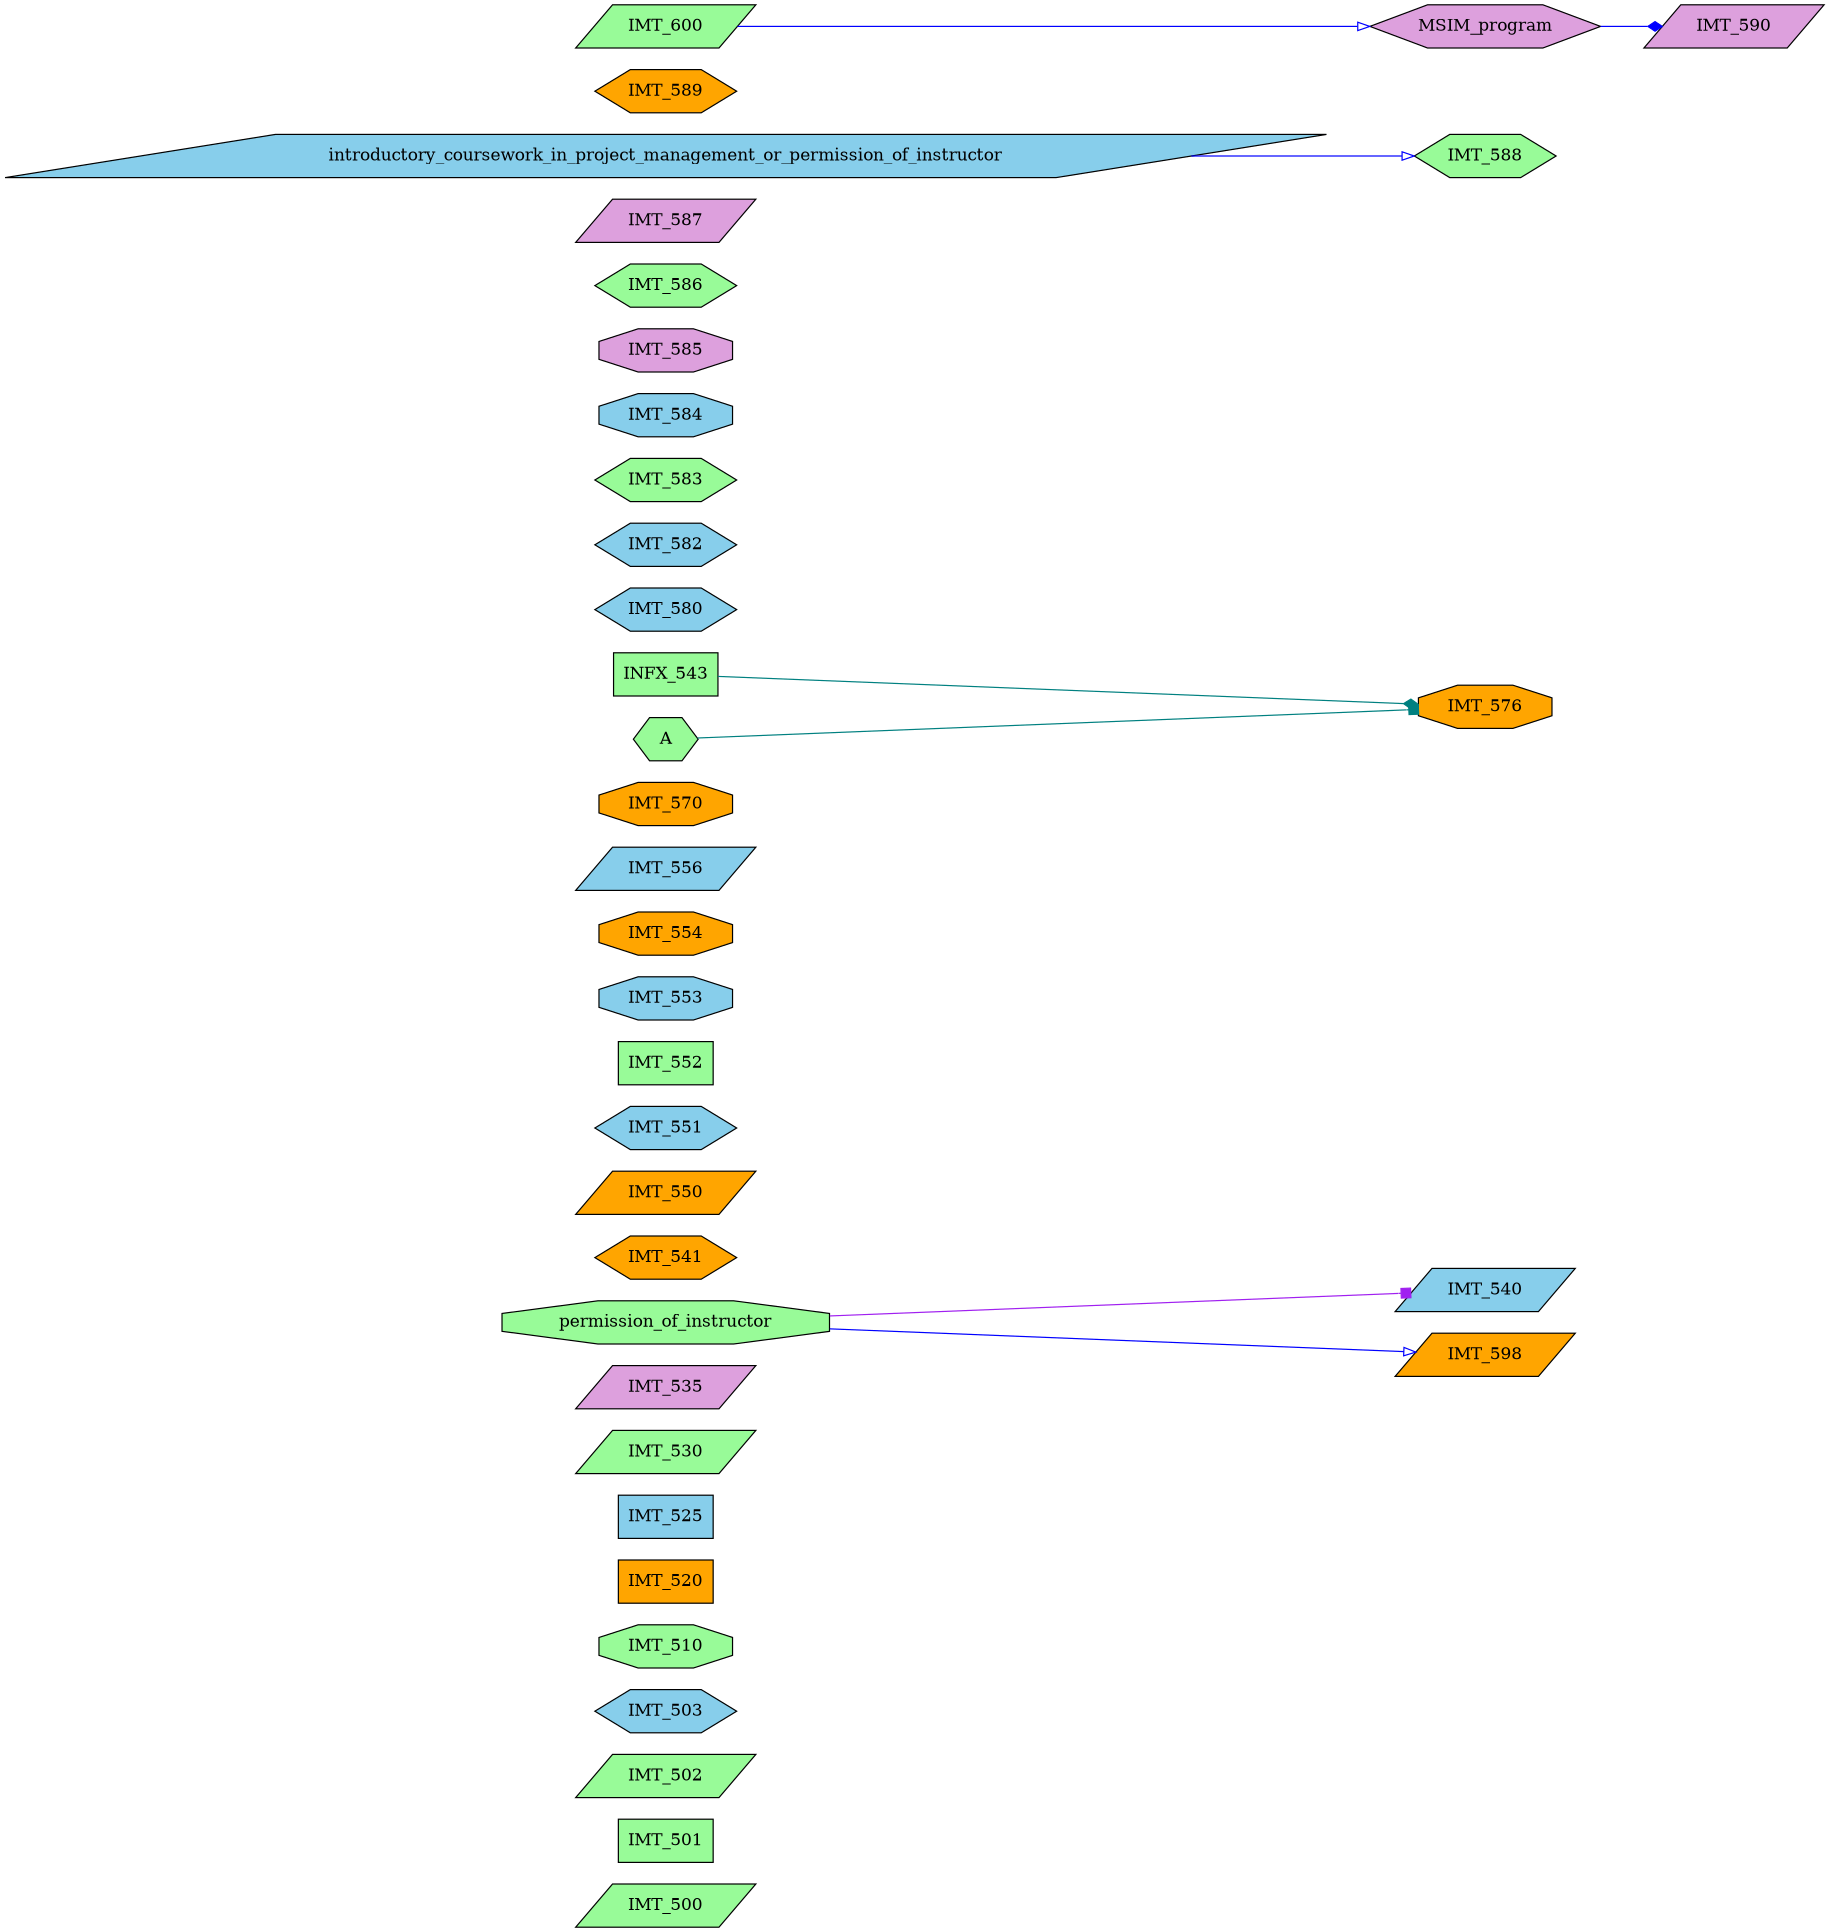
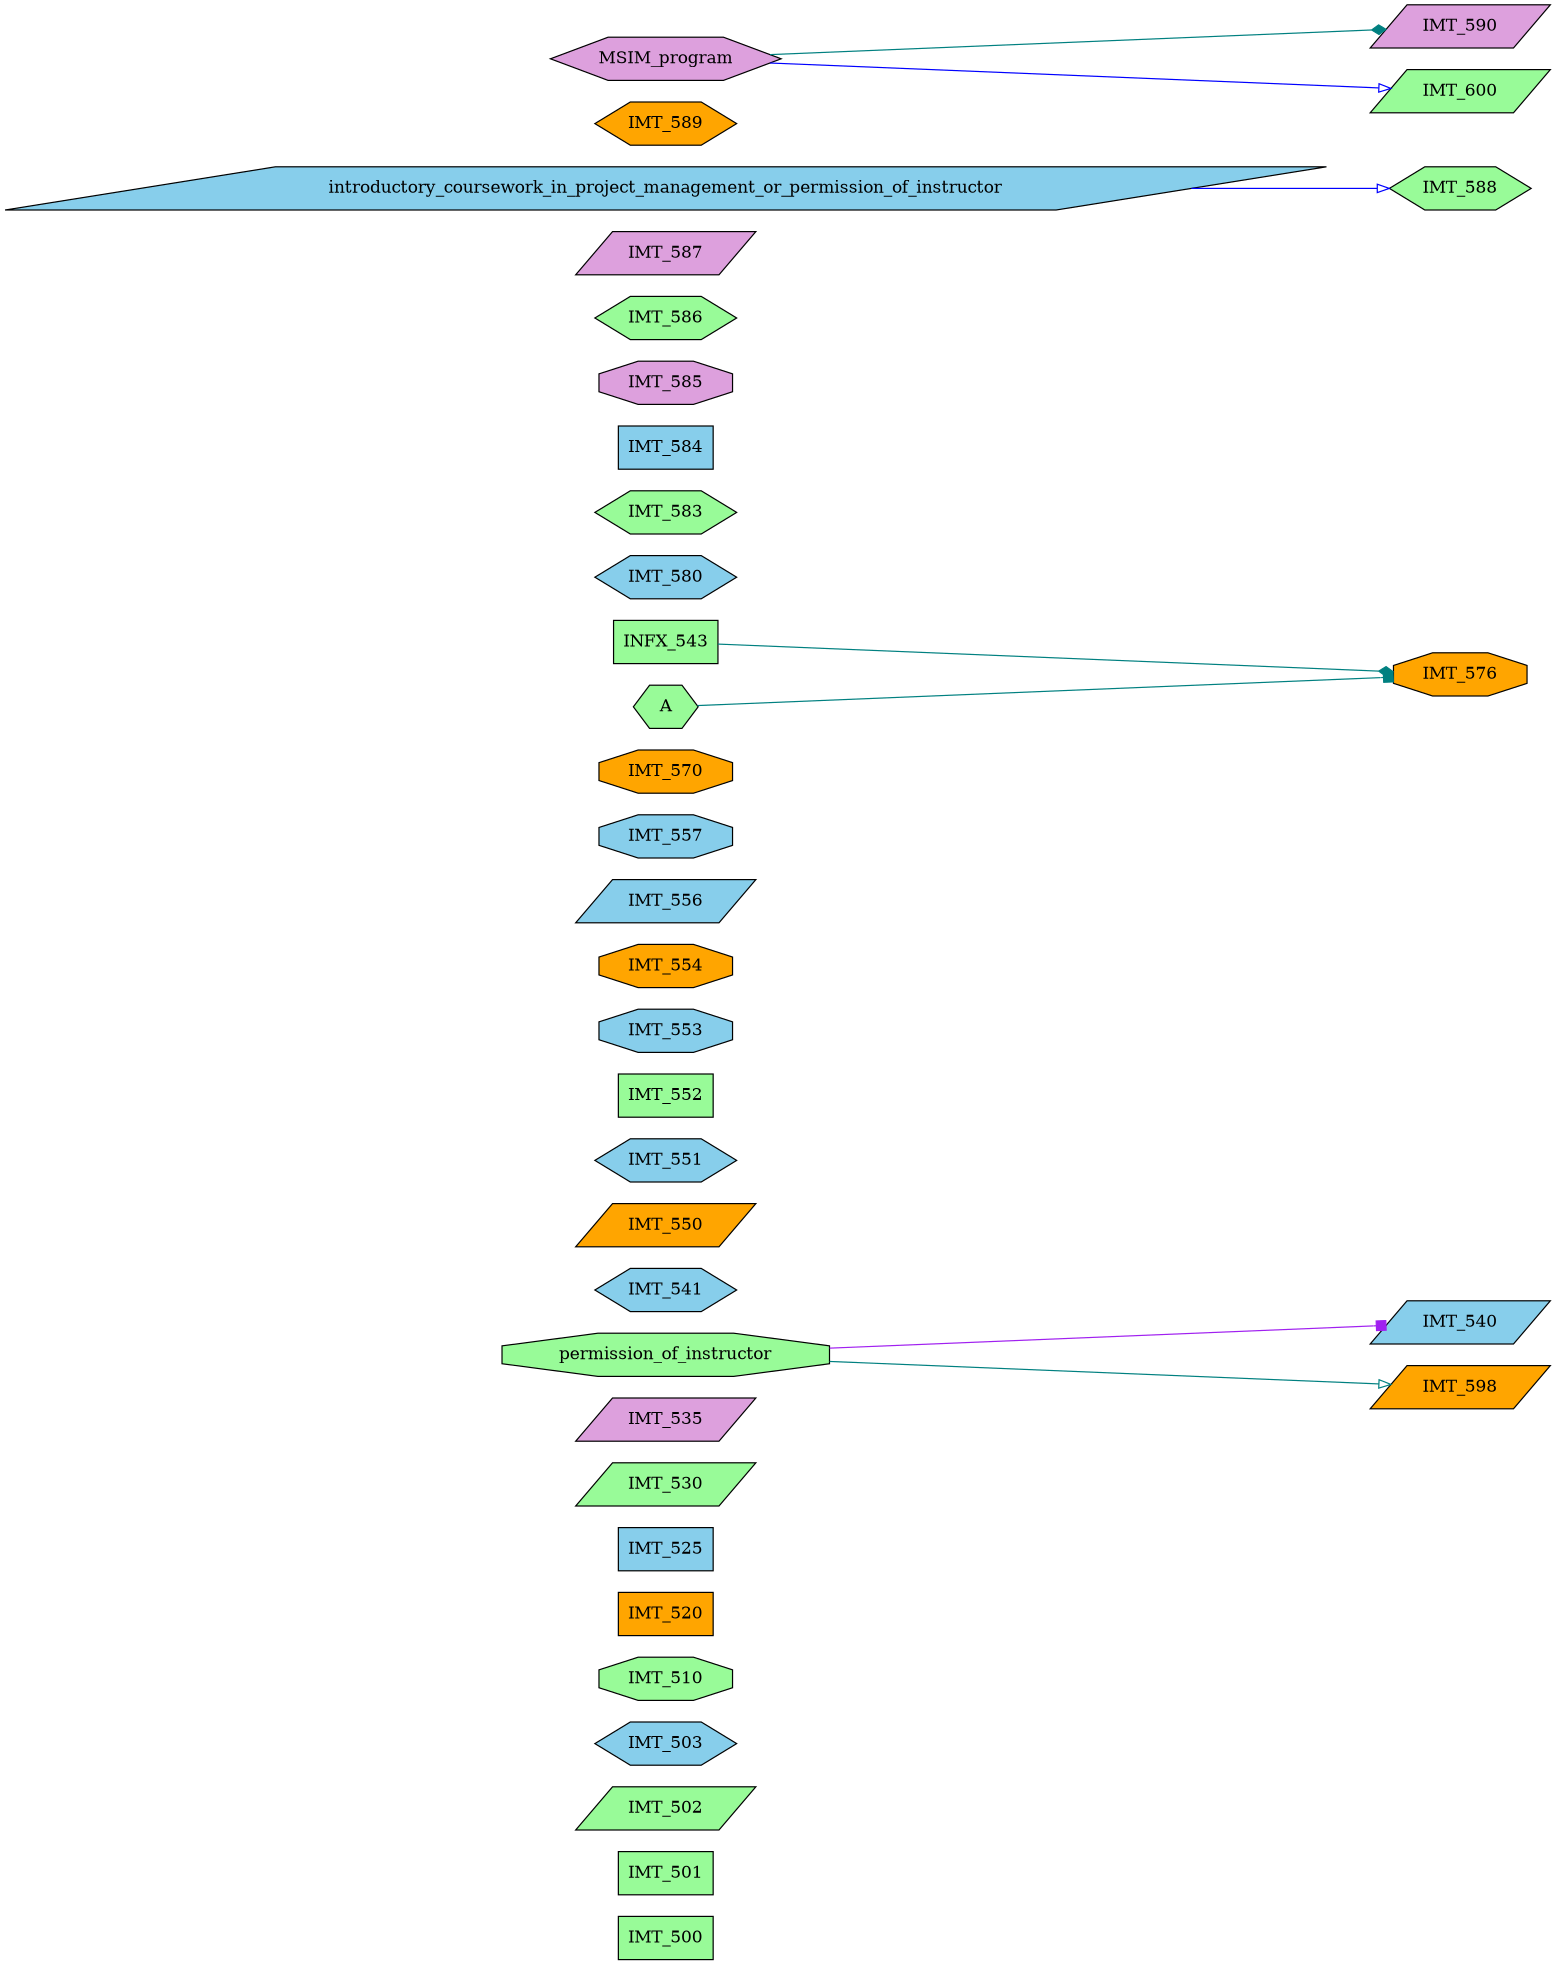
(1048, 26) -> (1074, 75)
(1624, 26) -> (1071, 42)
(666, 415) -> (666, 448)
(666, 545) -> none
none -> (666, 836)
(666, 1258) -> (666, 1290)
(1117, 1340) -> (1104, 1373)
(666, 1906) -> (666, 1938)
